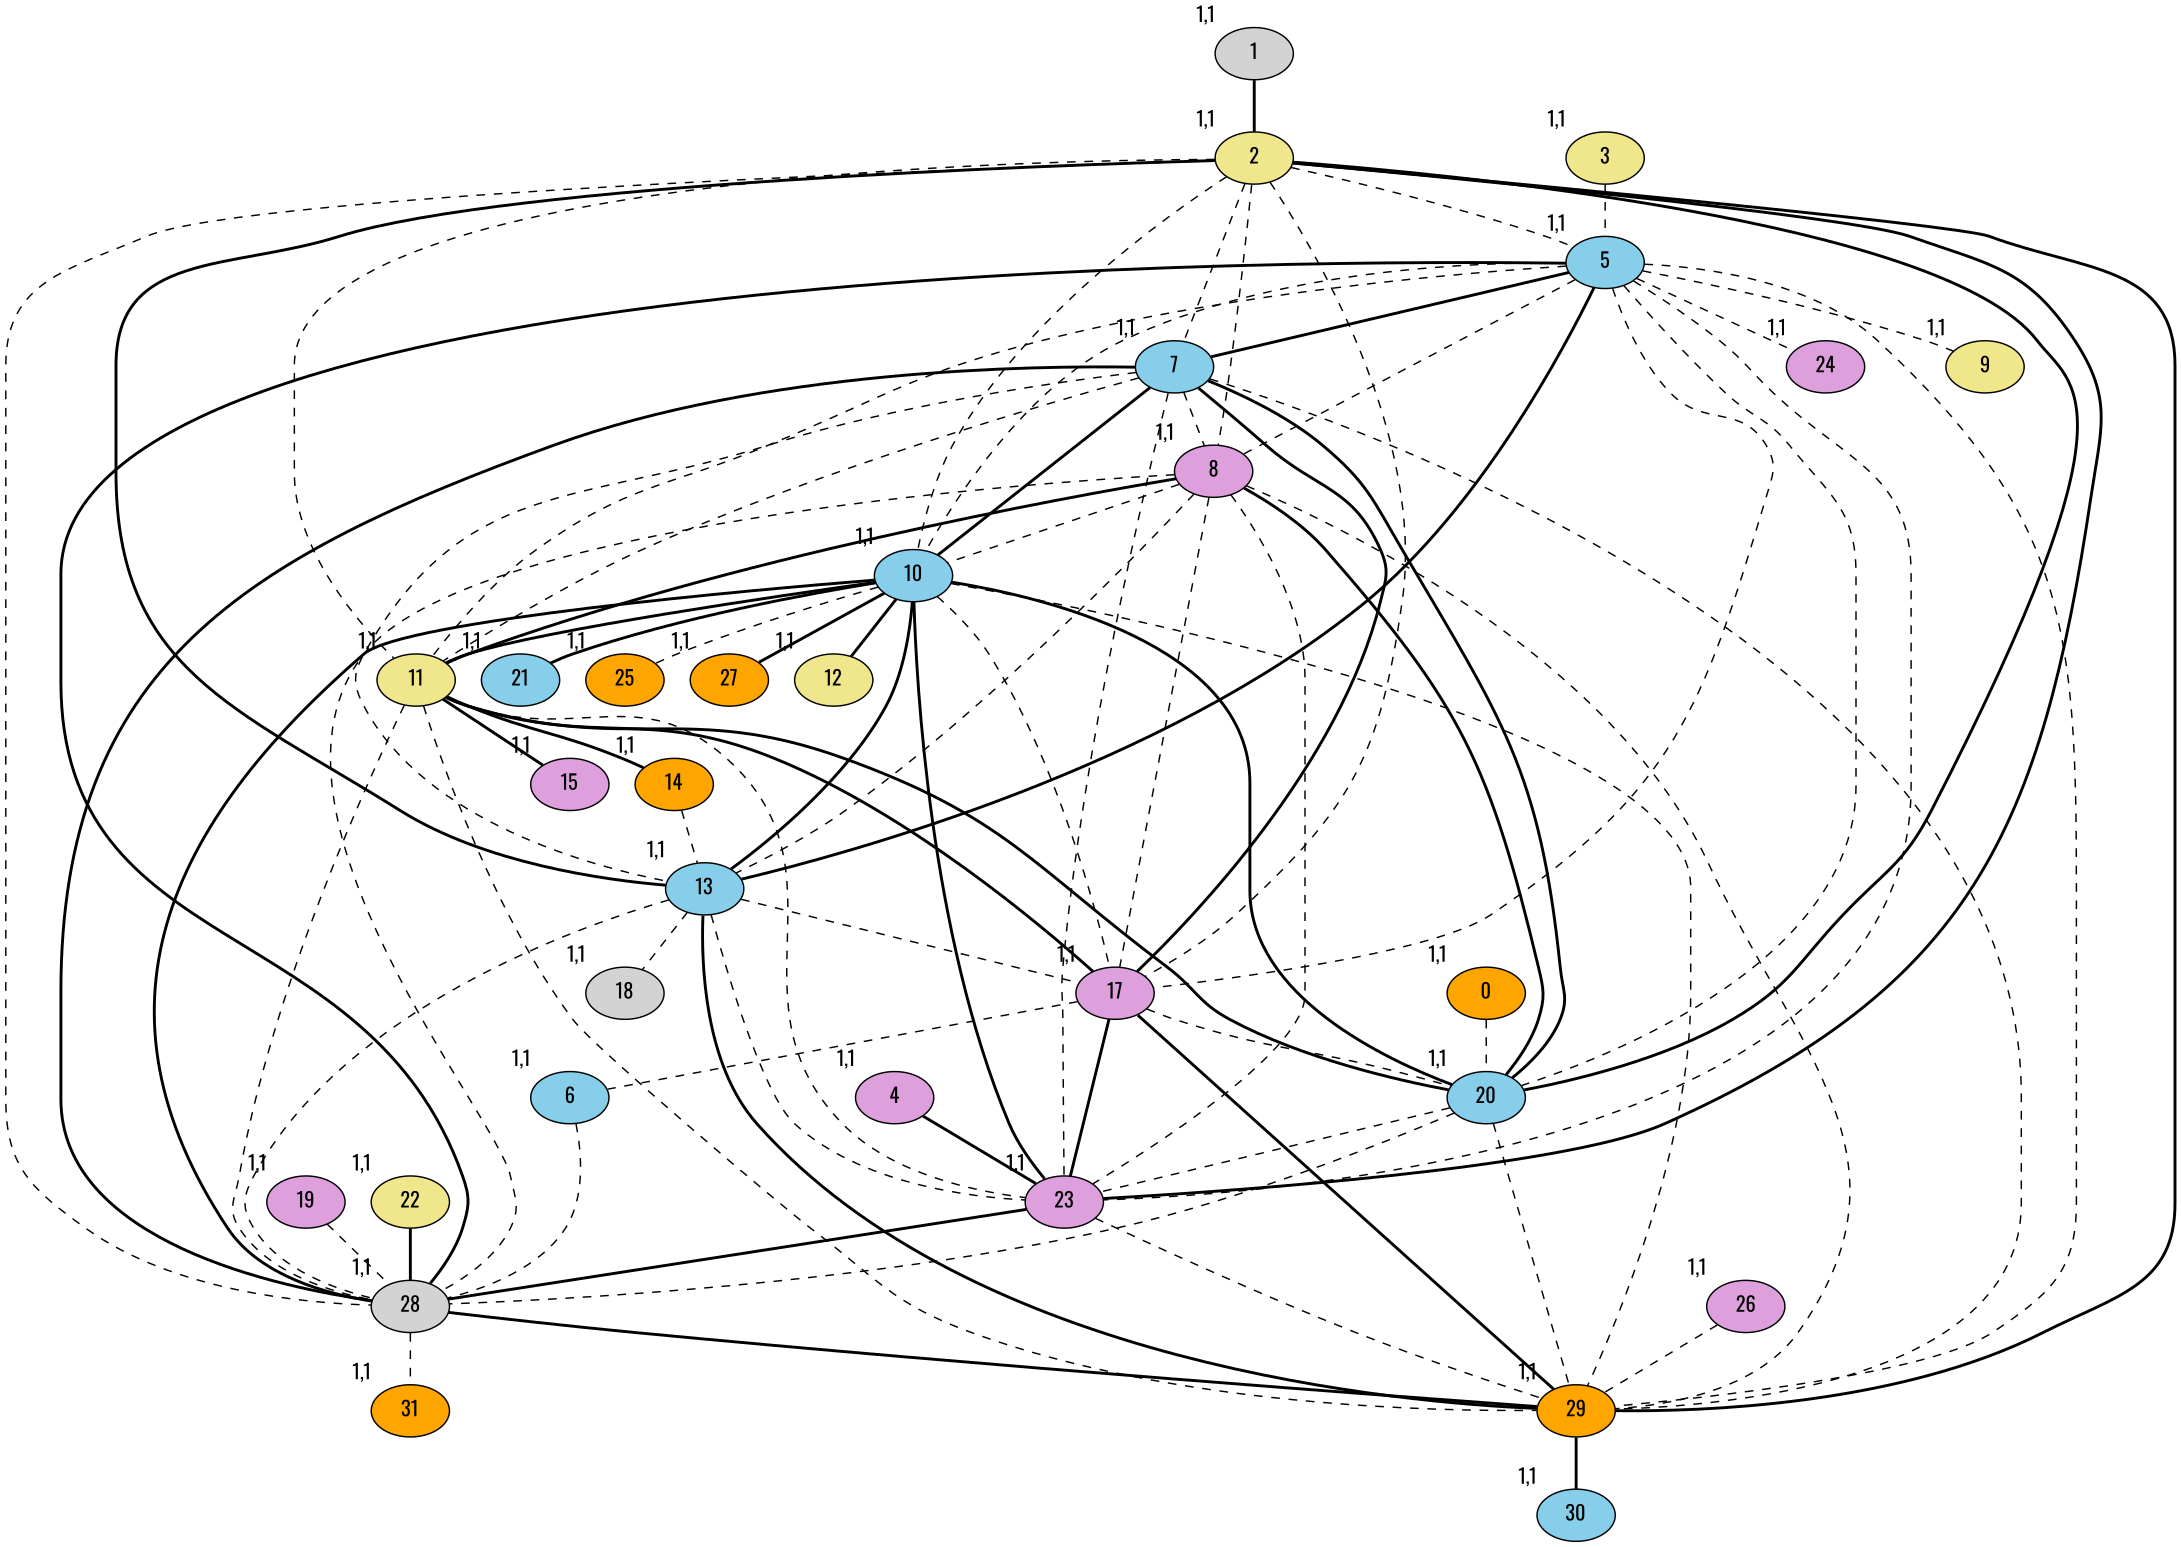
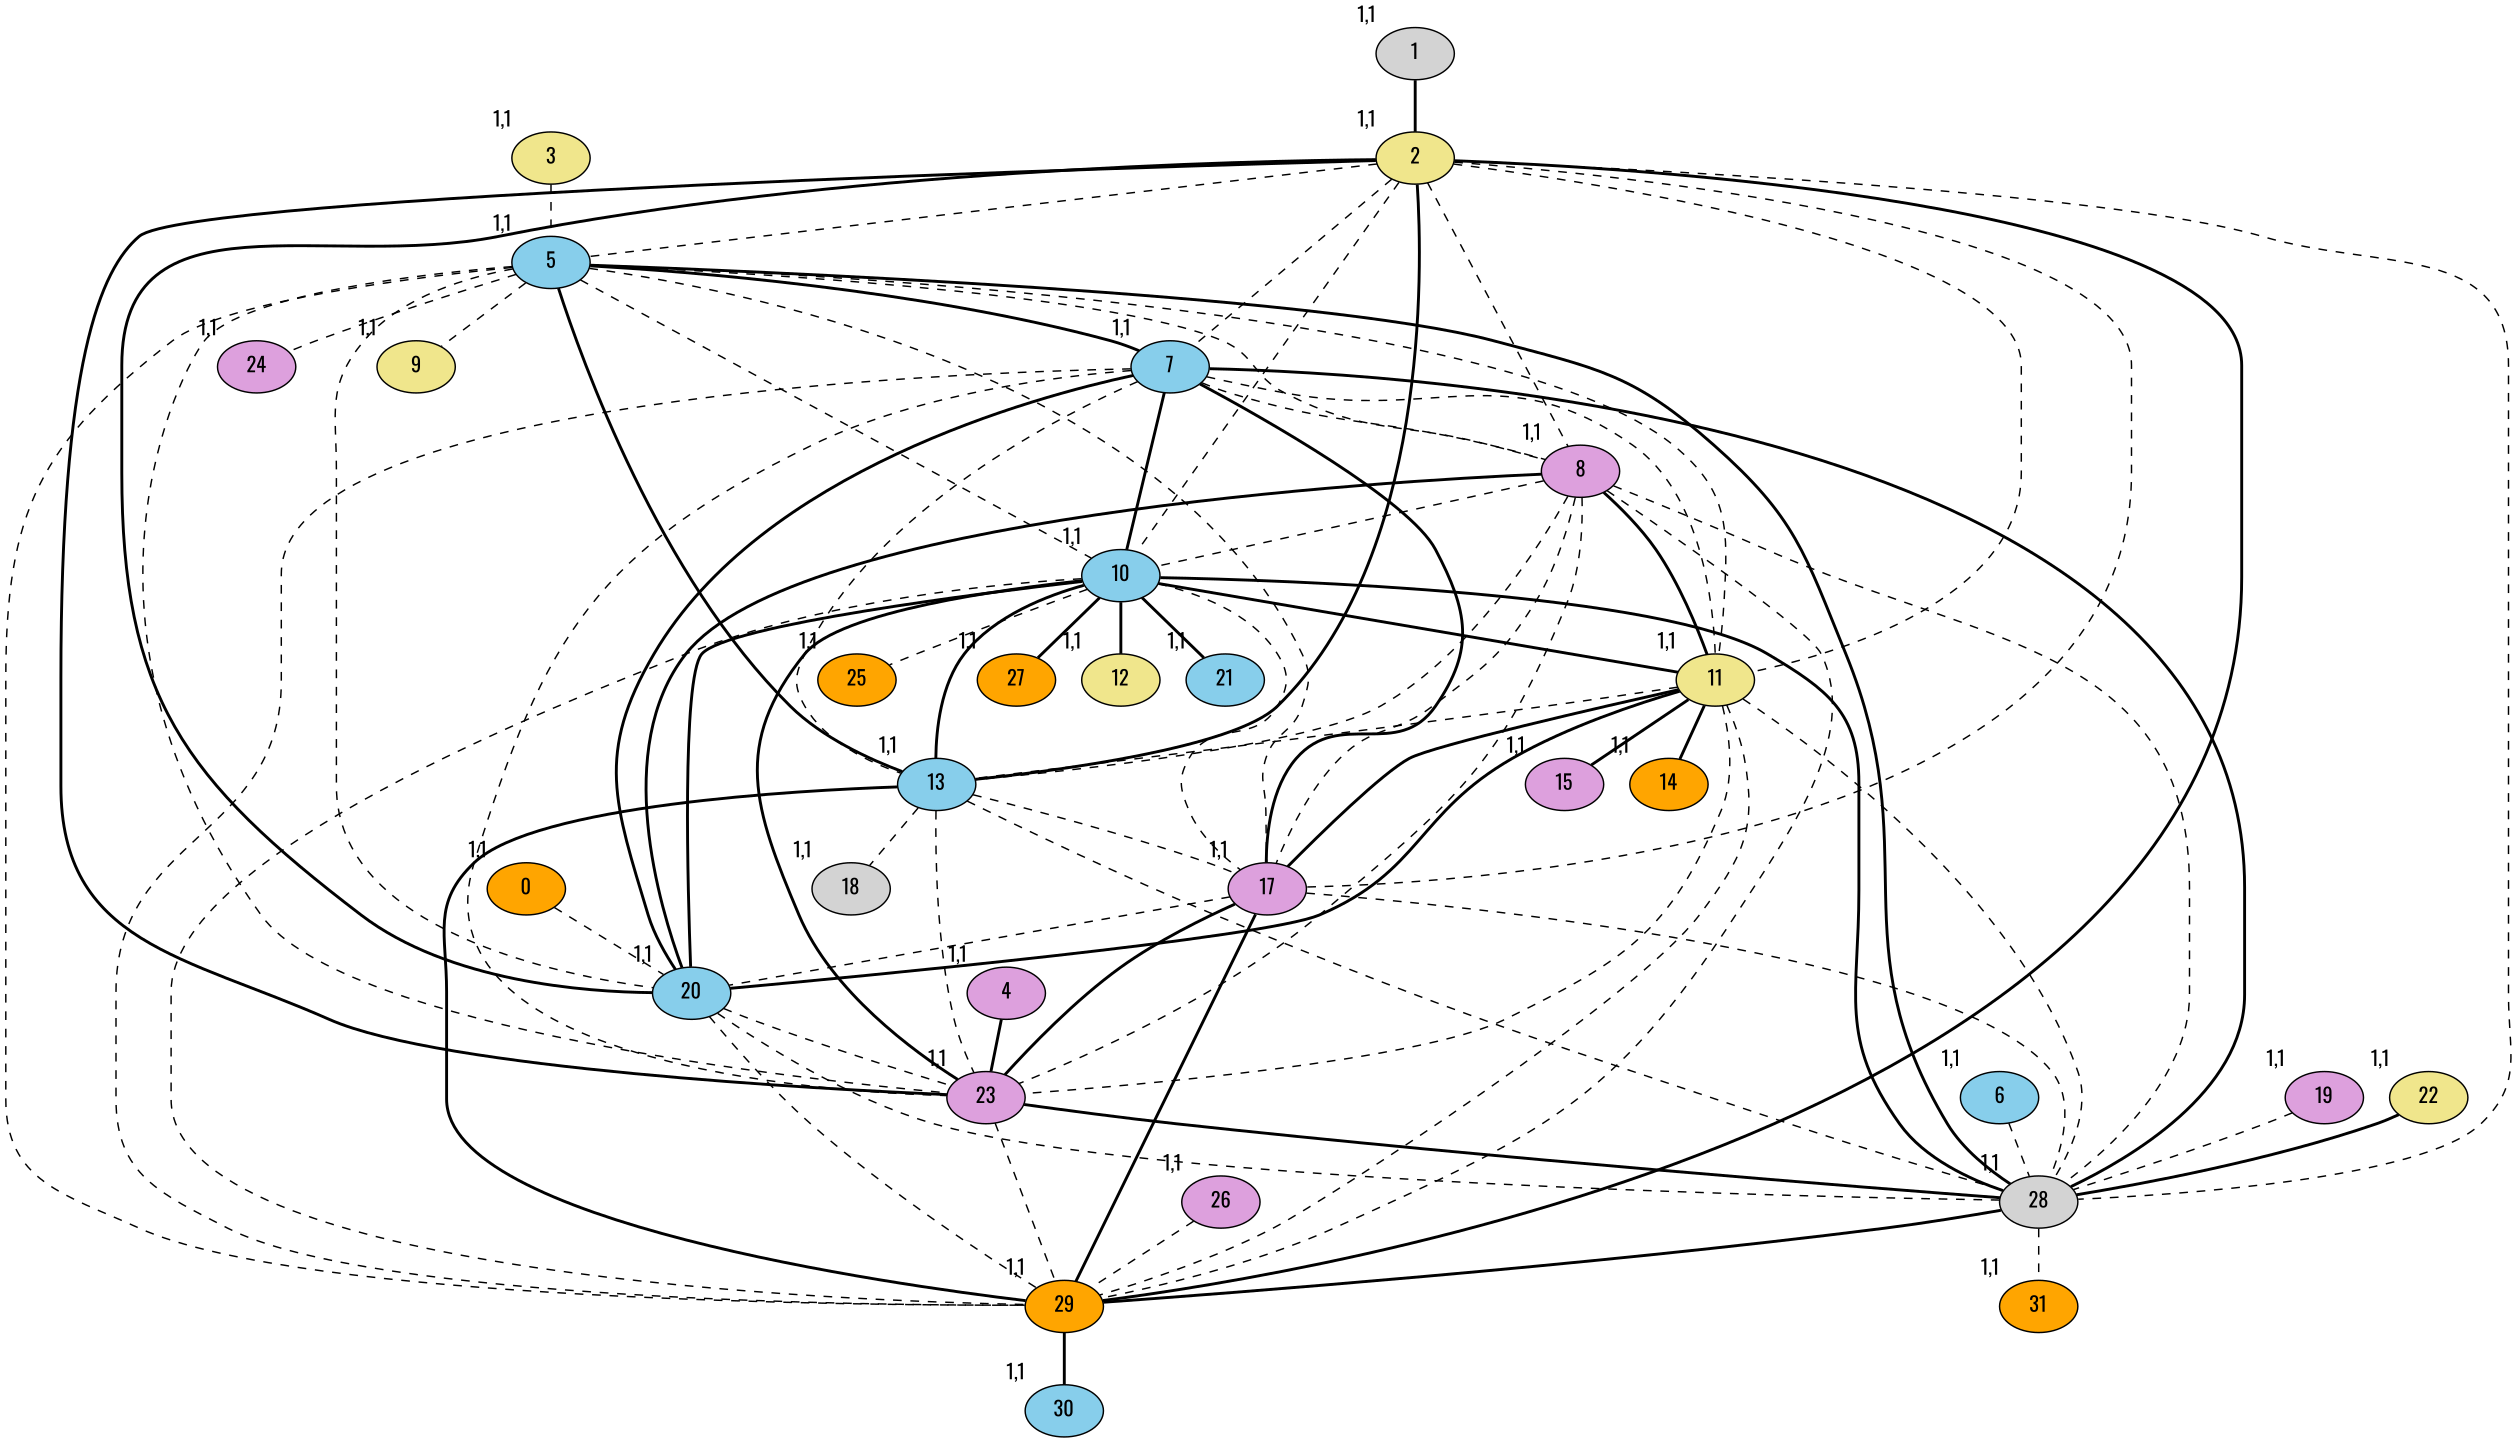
(690, 837) -> (1450, 719)
(843, 1045) -> (1745, 952)
